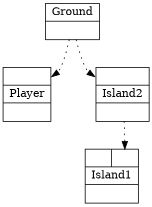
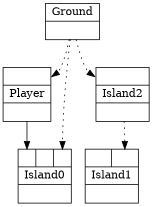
none -> (45, 176)
